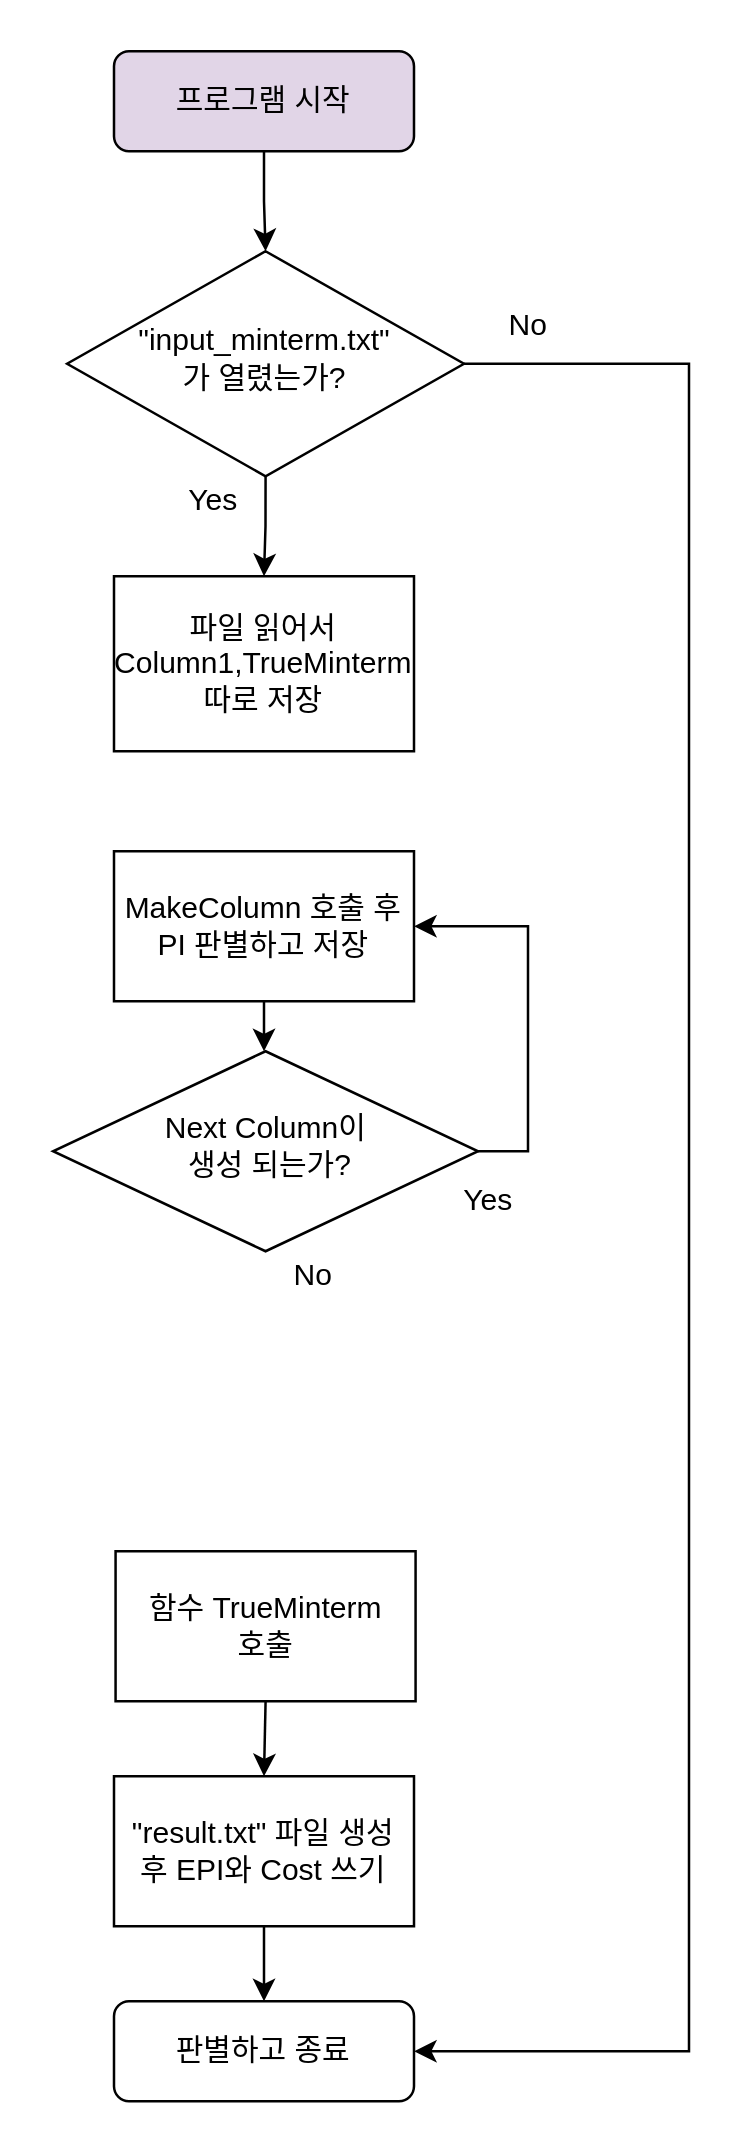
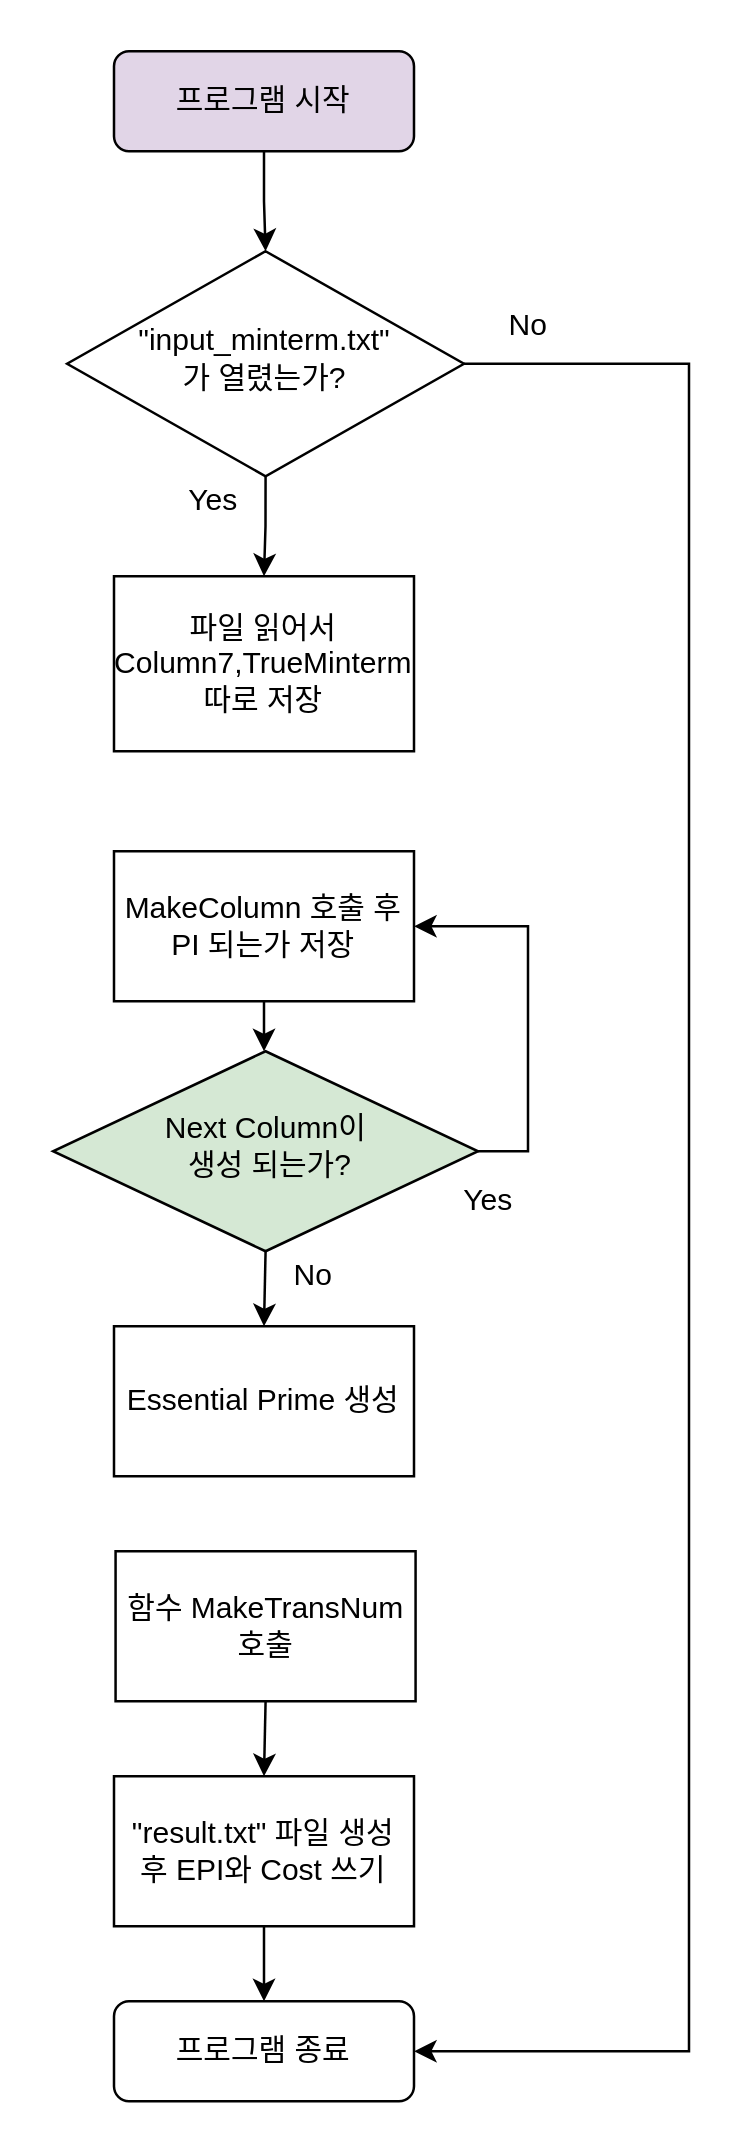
(264, 664) -> (264, 664)
(264, 926) -> (264, 926)
(265, 1151) -> (265, 1151)
none -> (265, 1280)
none -> (264, 1401)
(266, 1626) -> (266, 1626)
(264, 2051) -> (264, 2051)
